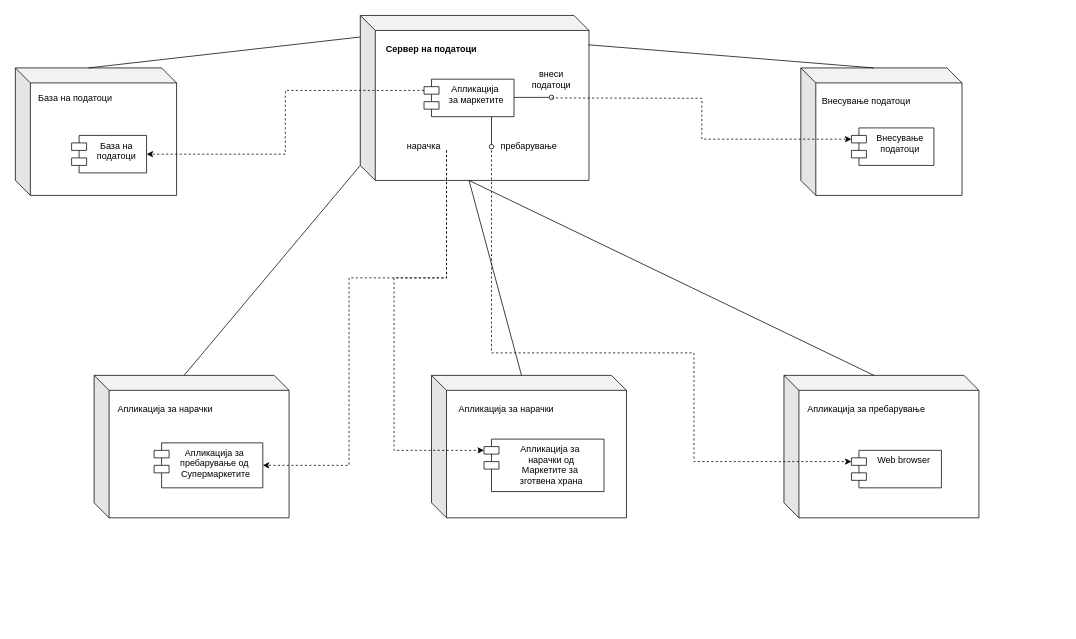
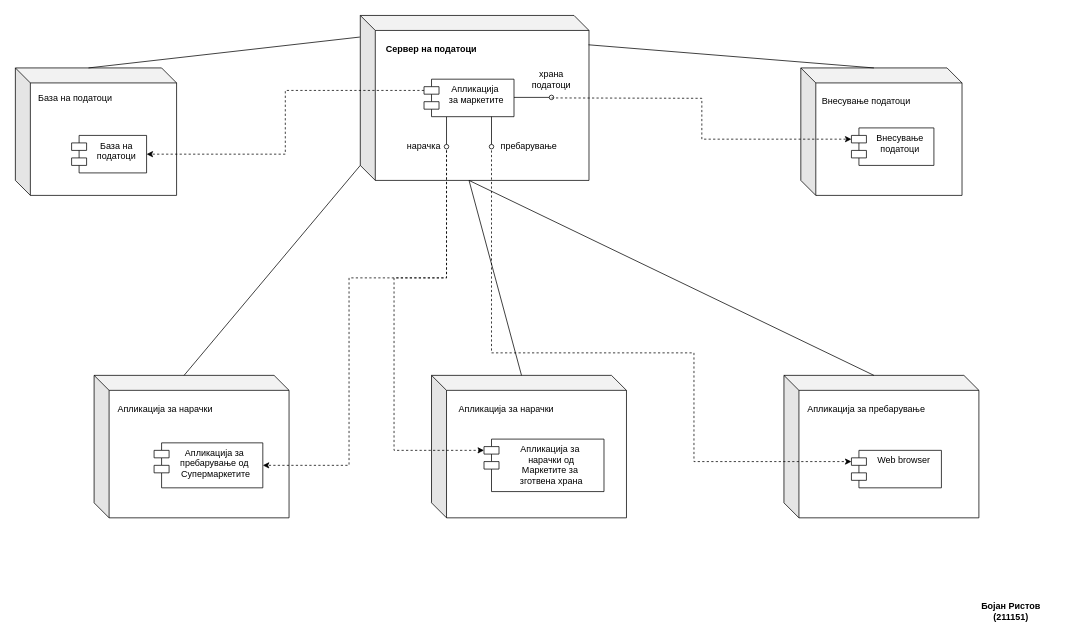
(552, 79) -> (552, 79)
none -> (447, 130)
none -> (1011, 612)
